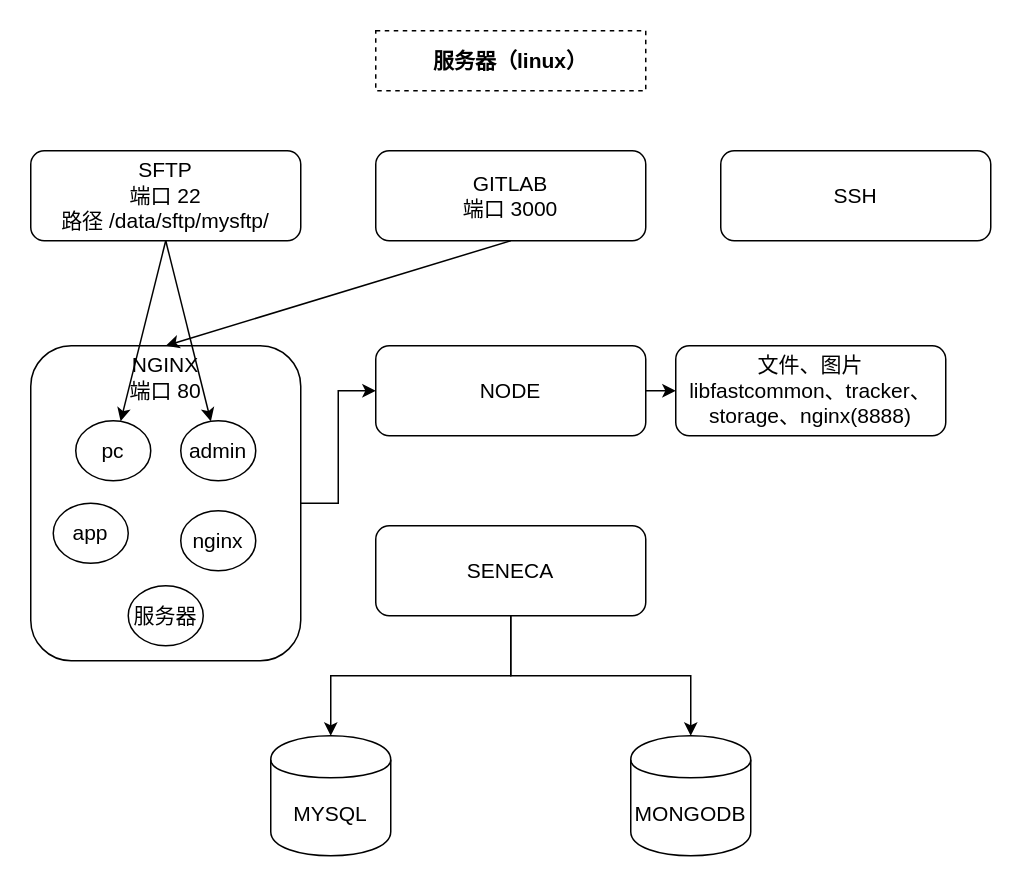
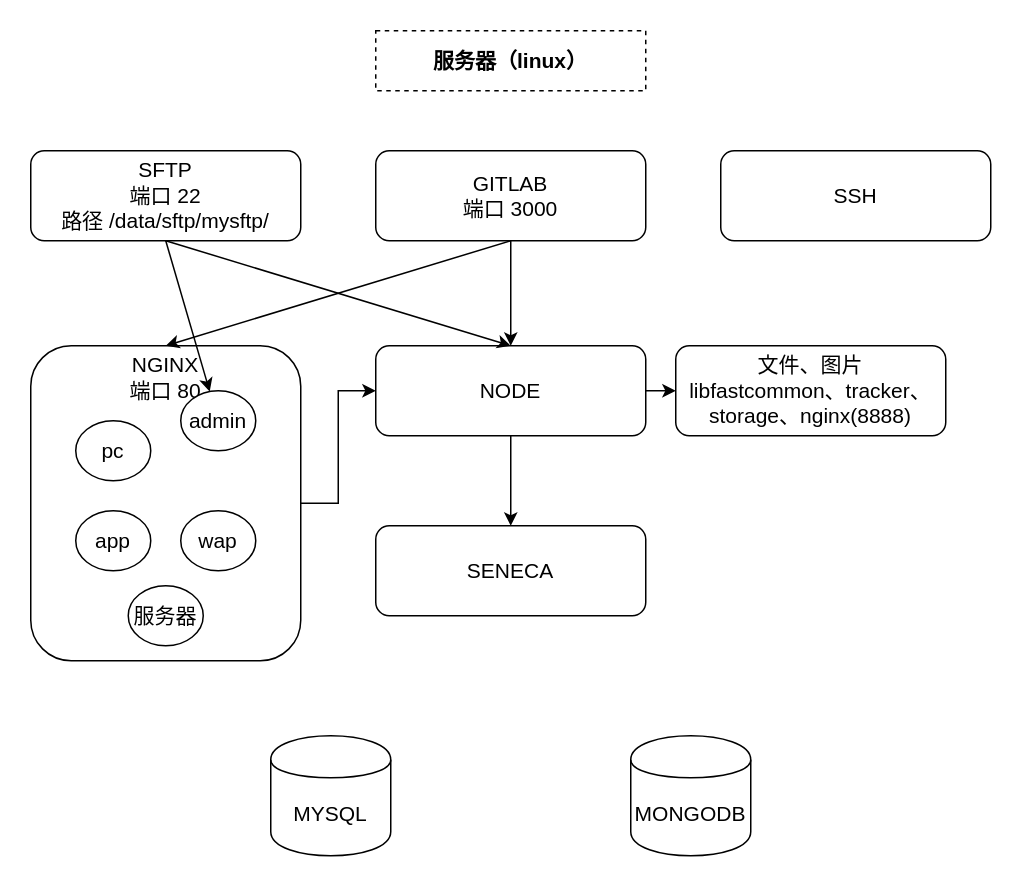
none -> (511, 289)
(144, 329) -> (250, 266)
(218, 451) -> (218, 421)
none -> (511, 476)
(91, 533) -> (113, 541)
(218, 541) -> (218, 541)
(395, 676) -> none
(626, 676) -> none
